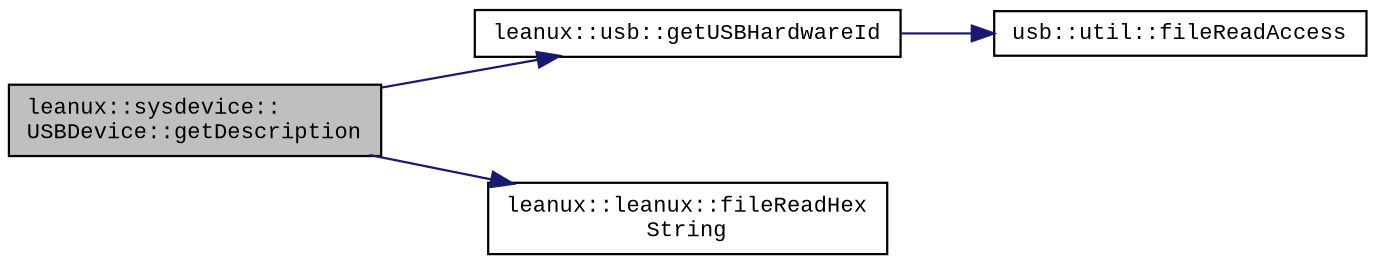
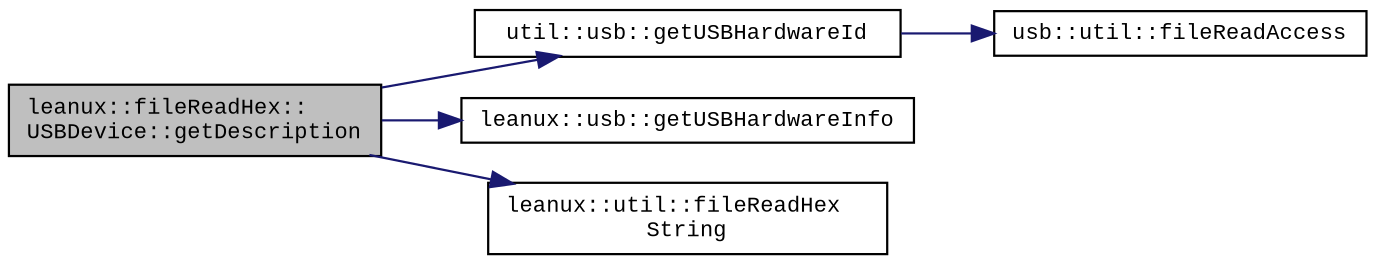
(688, 33) -> (688, 33)
(195, 120) -> (195, 120)
none -> (688, 120)
(688, 218) -> (688, 218)
